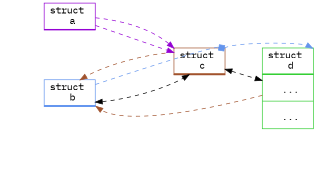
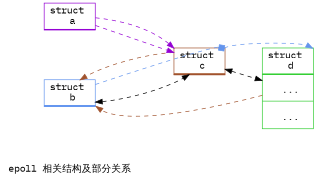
none -> (70, 169)
